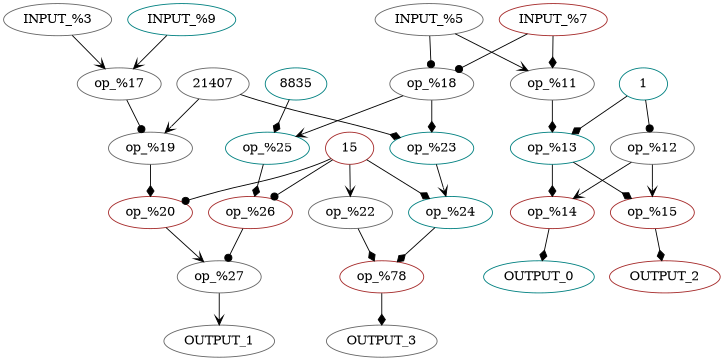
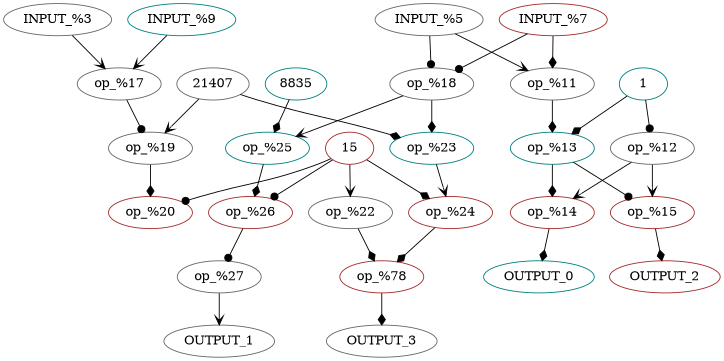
(597, 177) -> (597, 177)
(451, 213) -> (451, 213)
(182, 242) -> none
